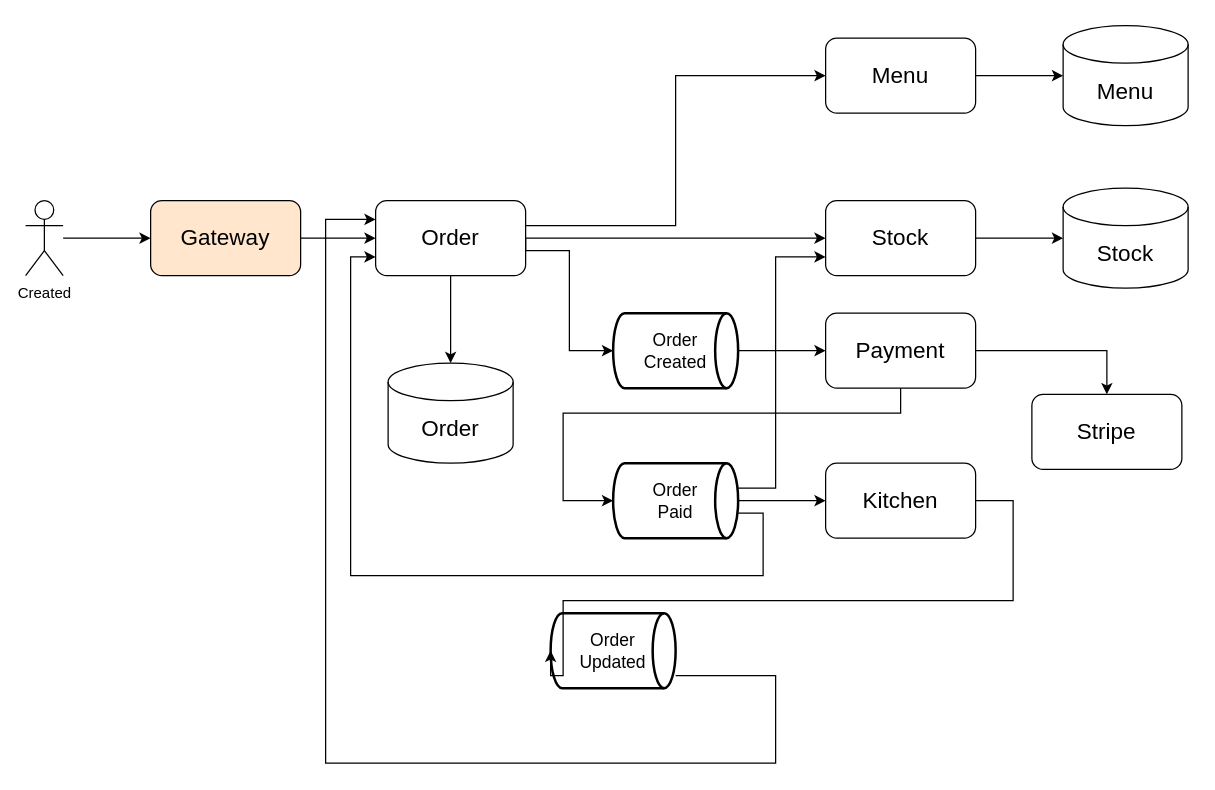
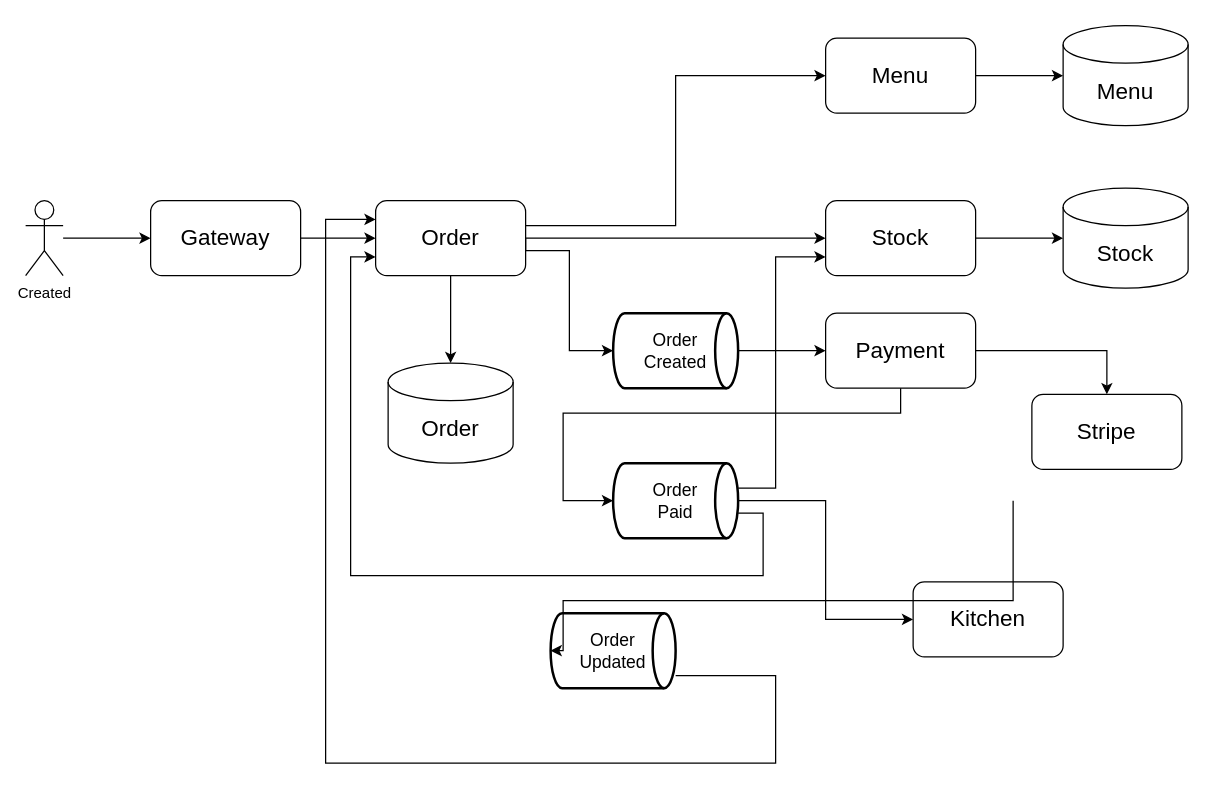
(226, 238) -> (226, 238)
(901, 501) -> (988, 619)
